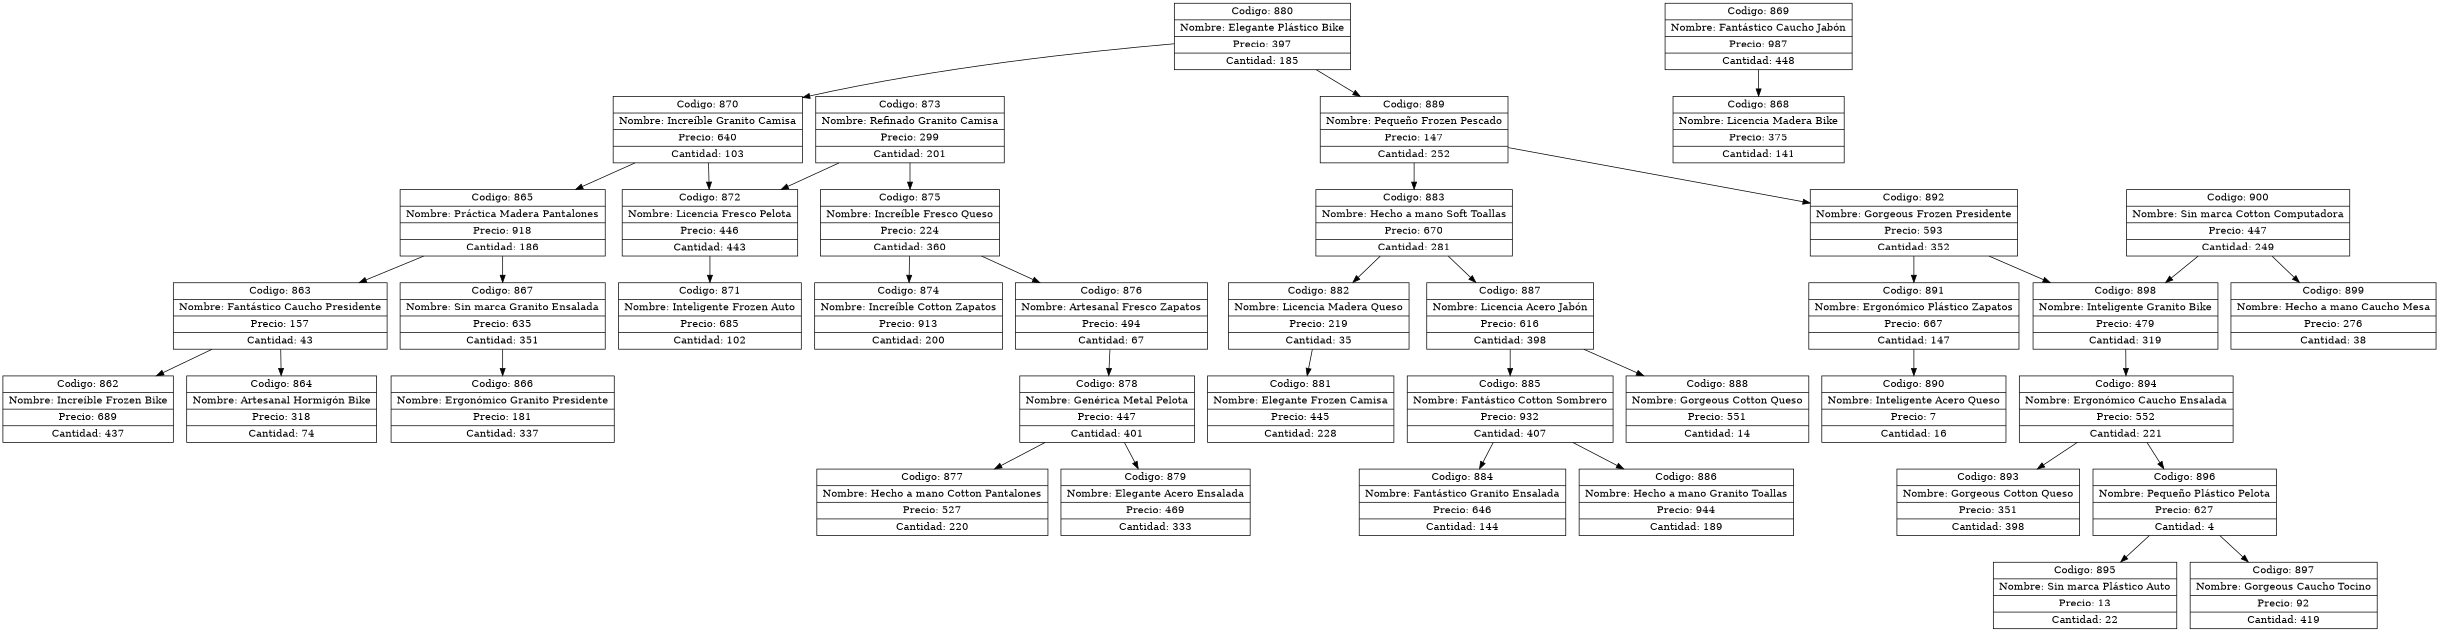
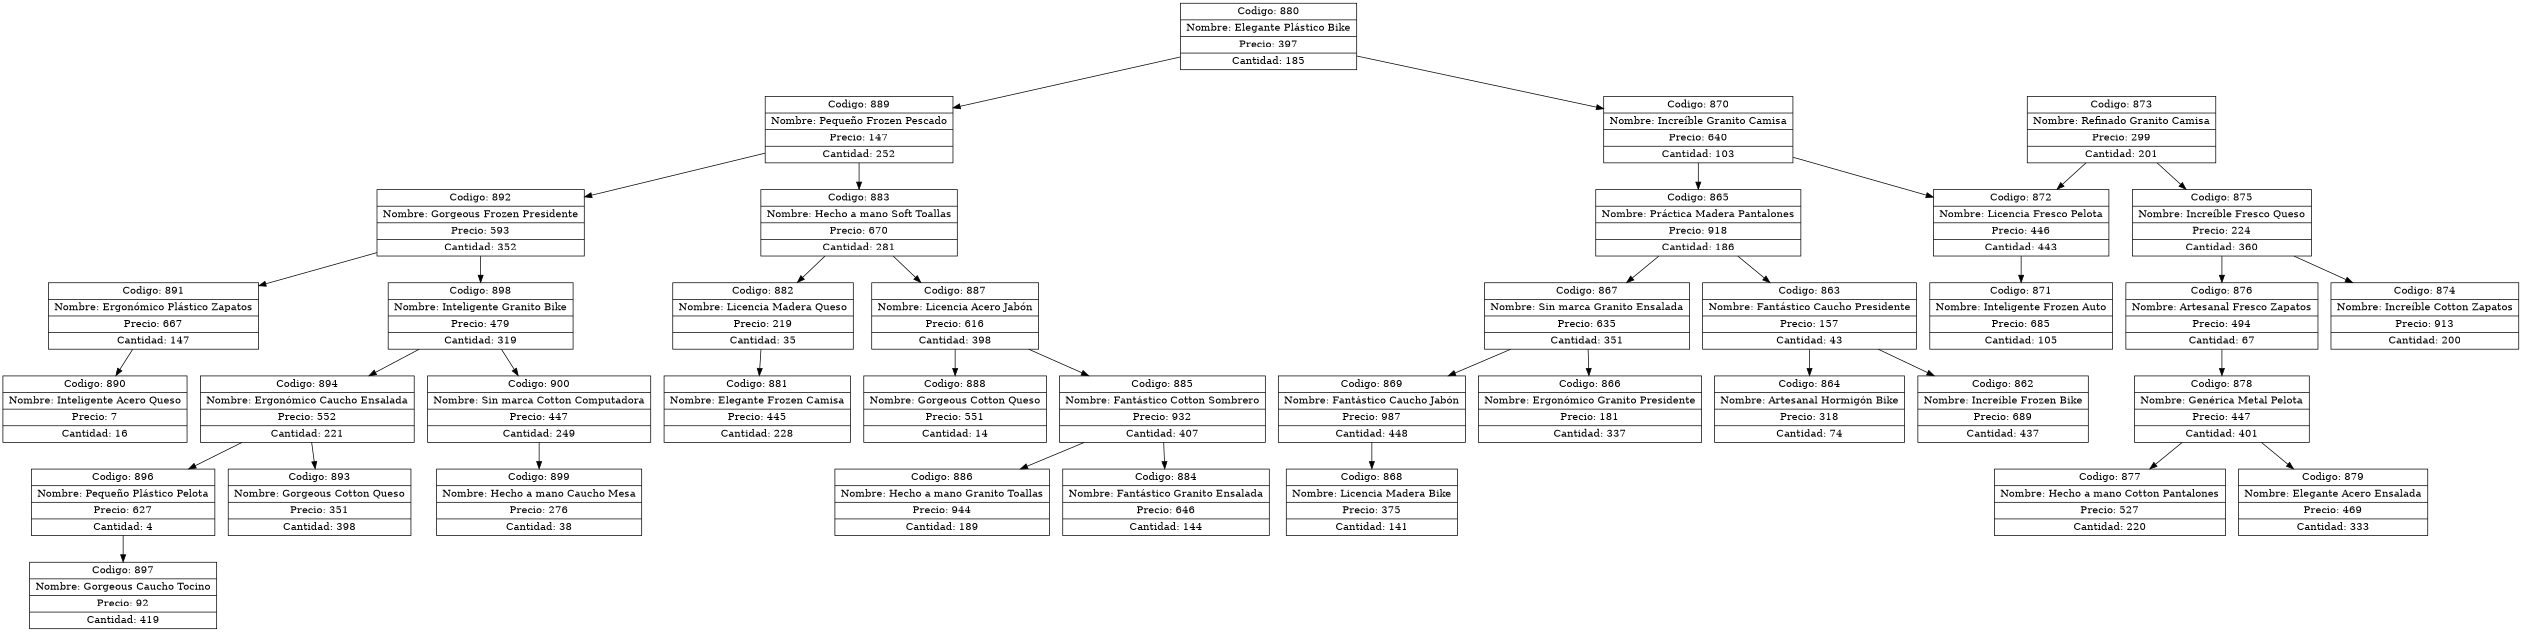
(2185, 267) -> (508, 359)
(710, 341) -> (2021, 341)
none -> (1483, 361)
(2085, 595) -> none
